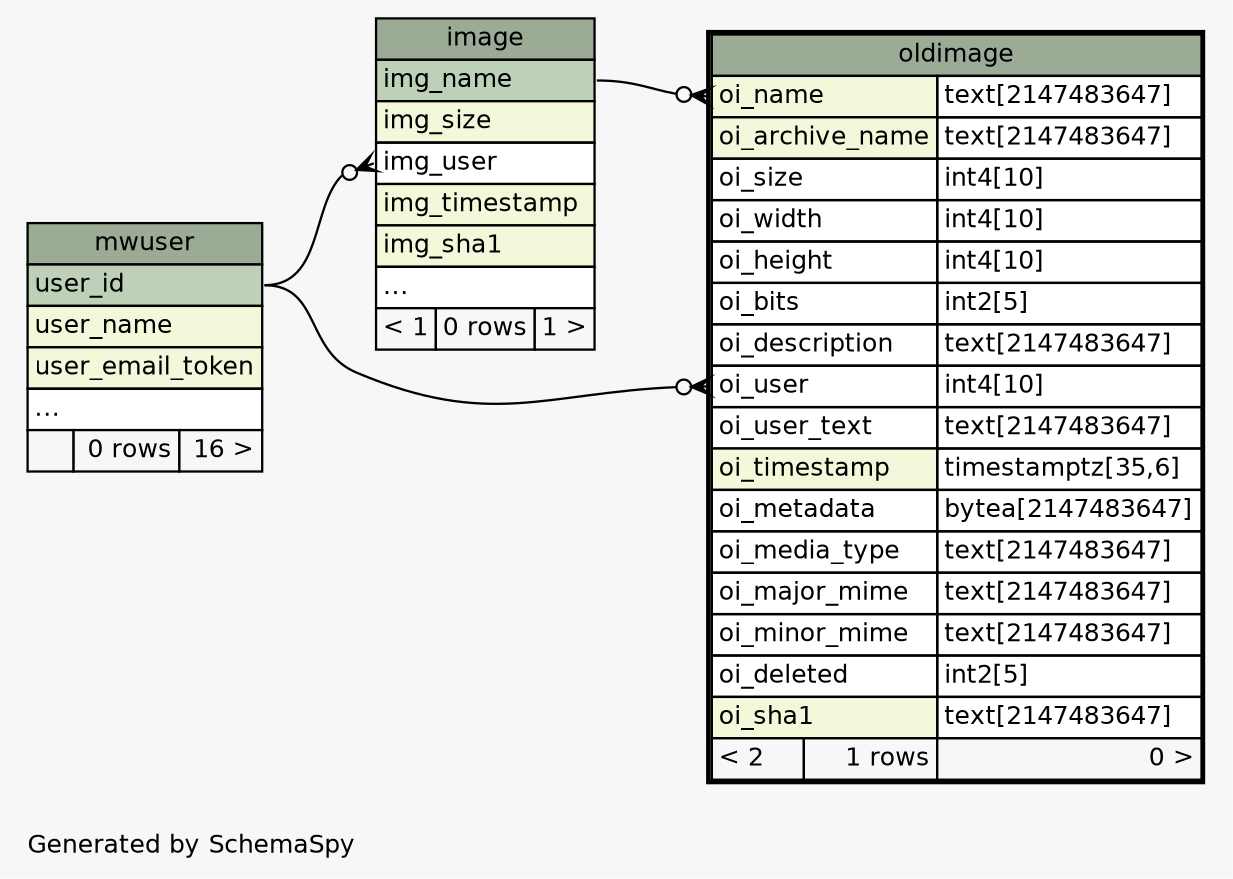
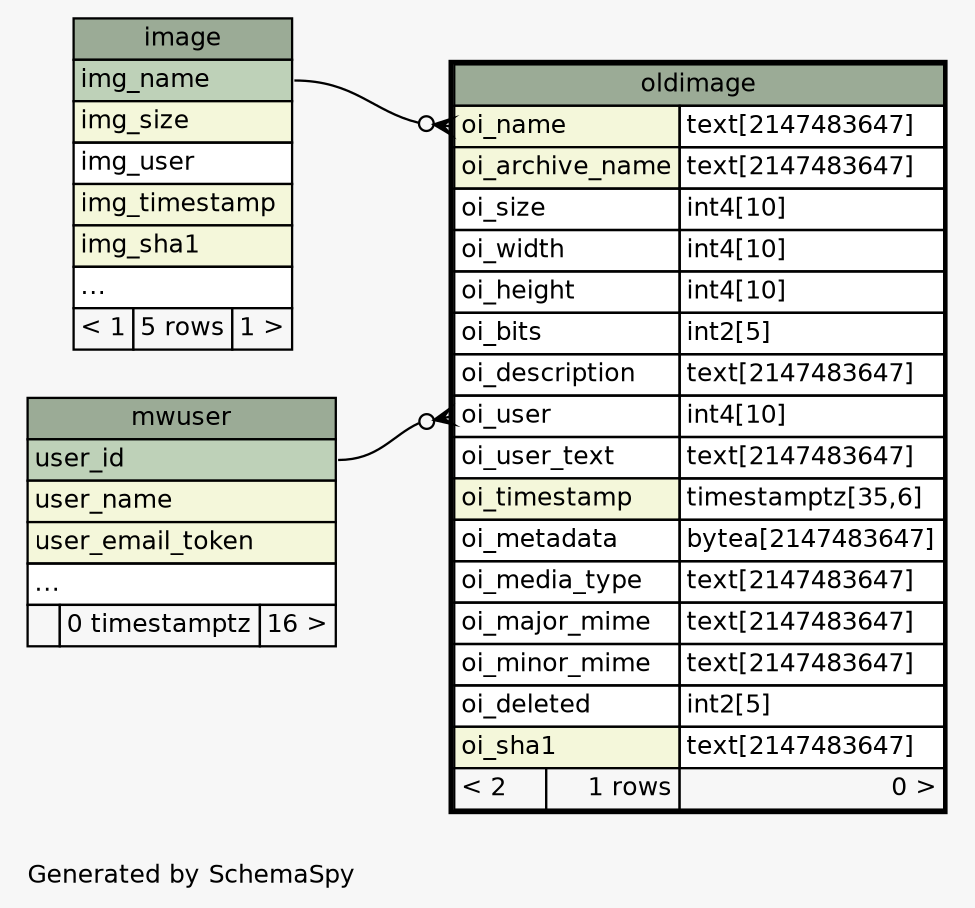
(314, 241) -> none
(485, 328) -> (183, 328)
(130, 450) -> (160, 624)
